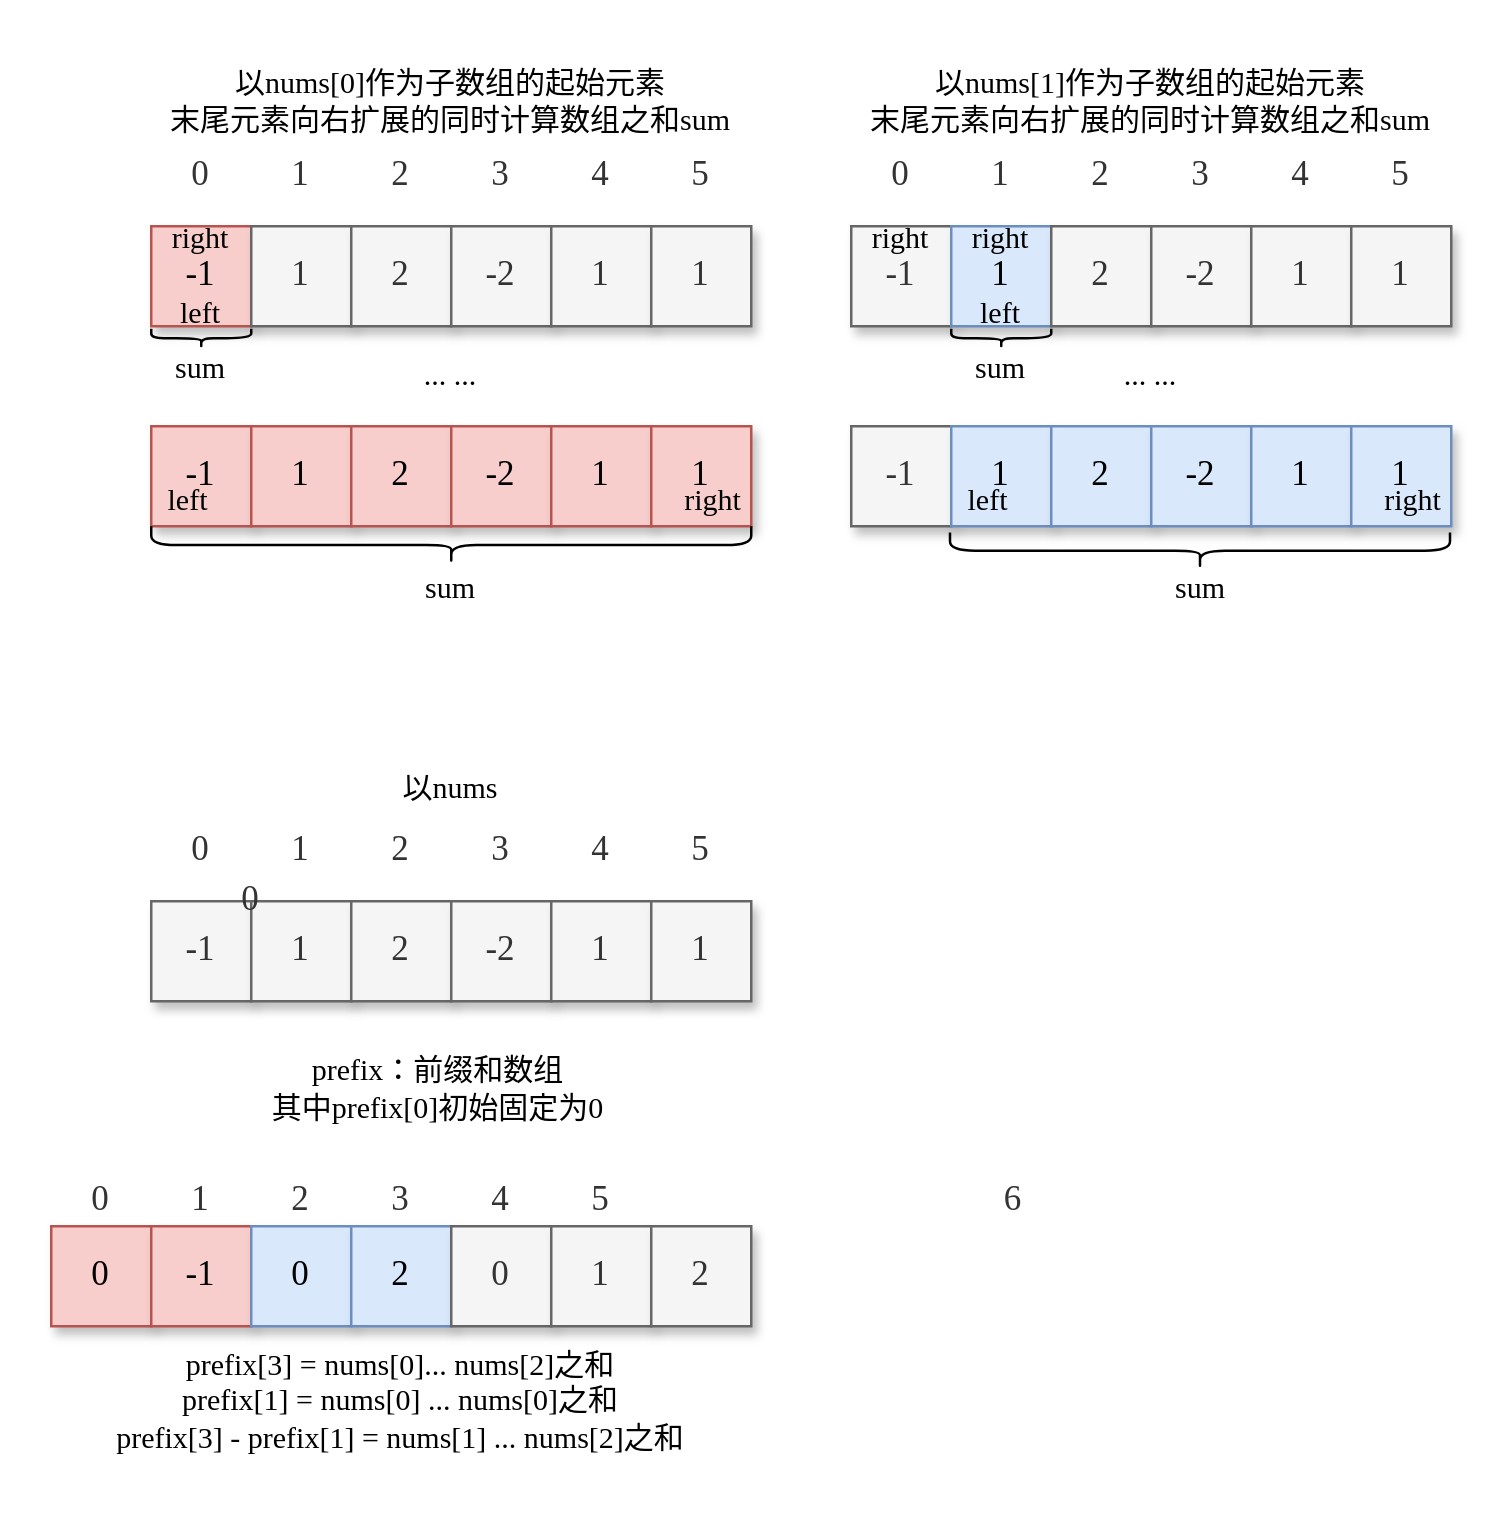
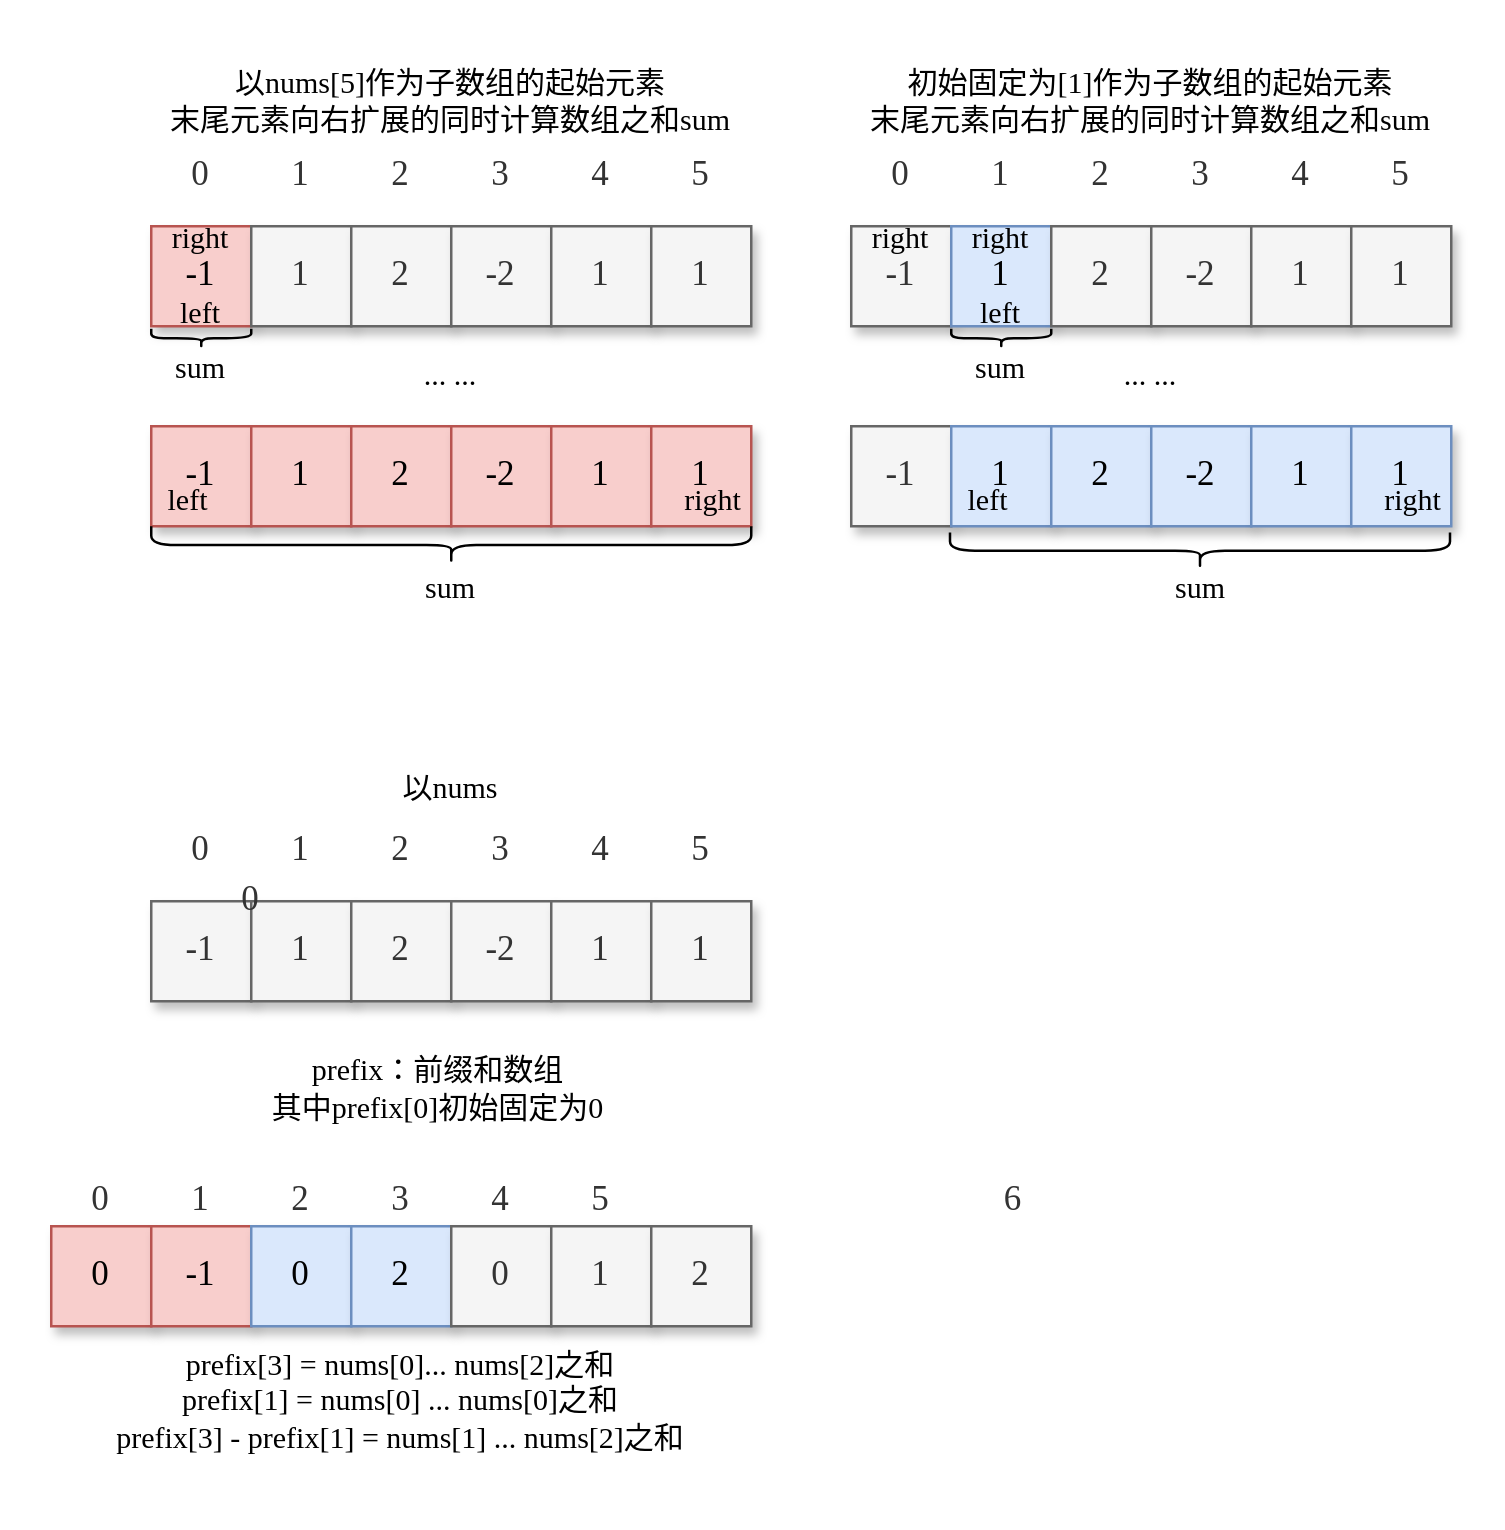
(451, 101) -> (451, 101)
(1151, 101) -> (1151, 101)
